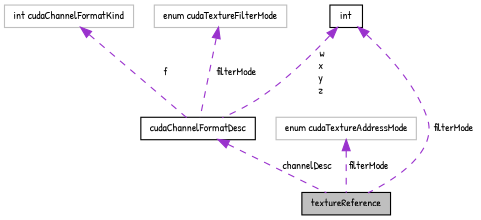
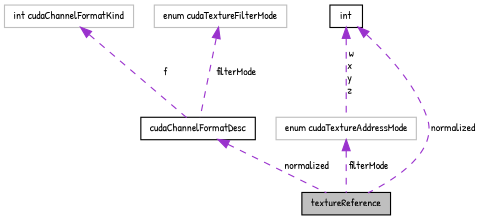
(280, 83) -> (346, 78)
(452, 128) -> (452, 128)
(306, 166) -> (306, 166)
